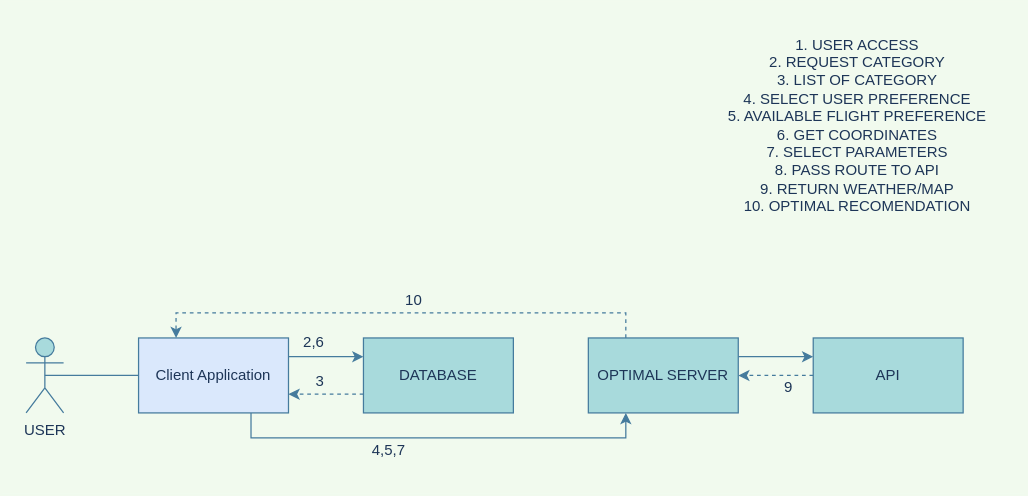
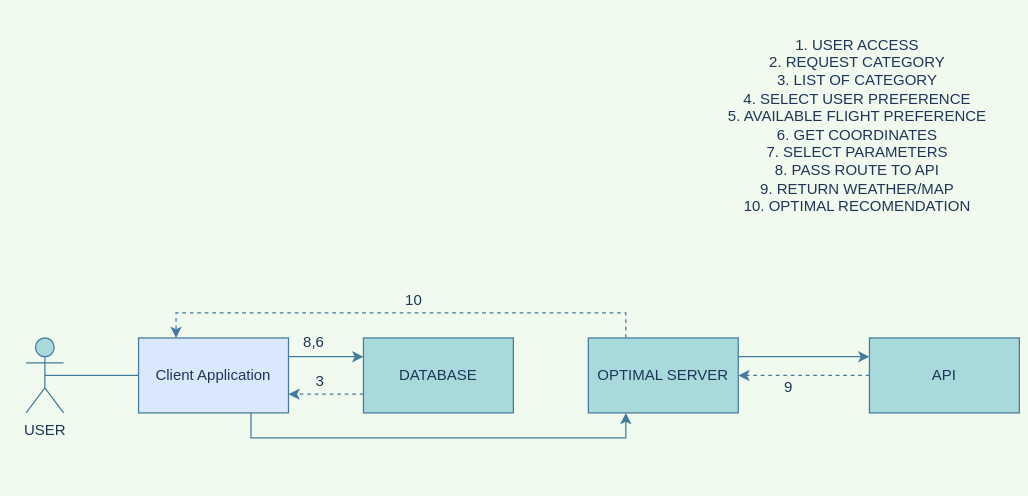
(314, 338) -> (314, 338)
(888, 376) -> (944, 376)
(388, 451) -> none
